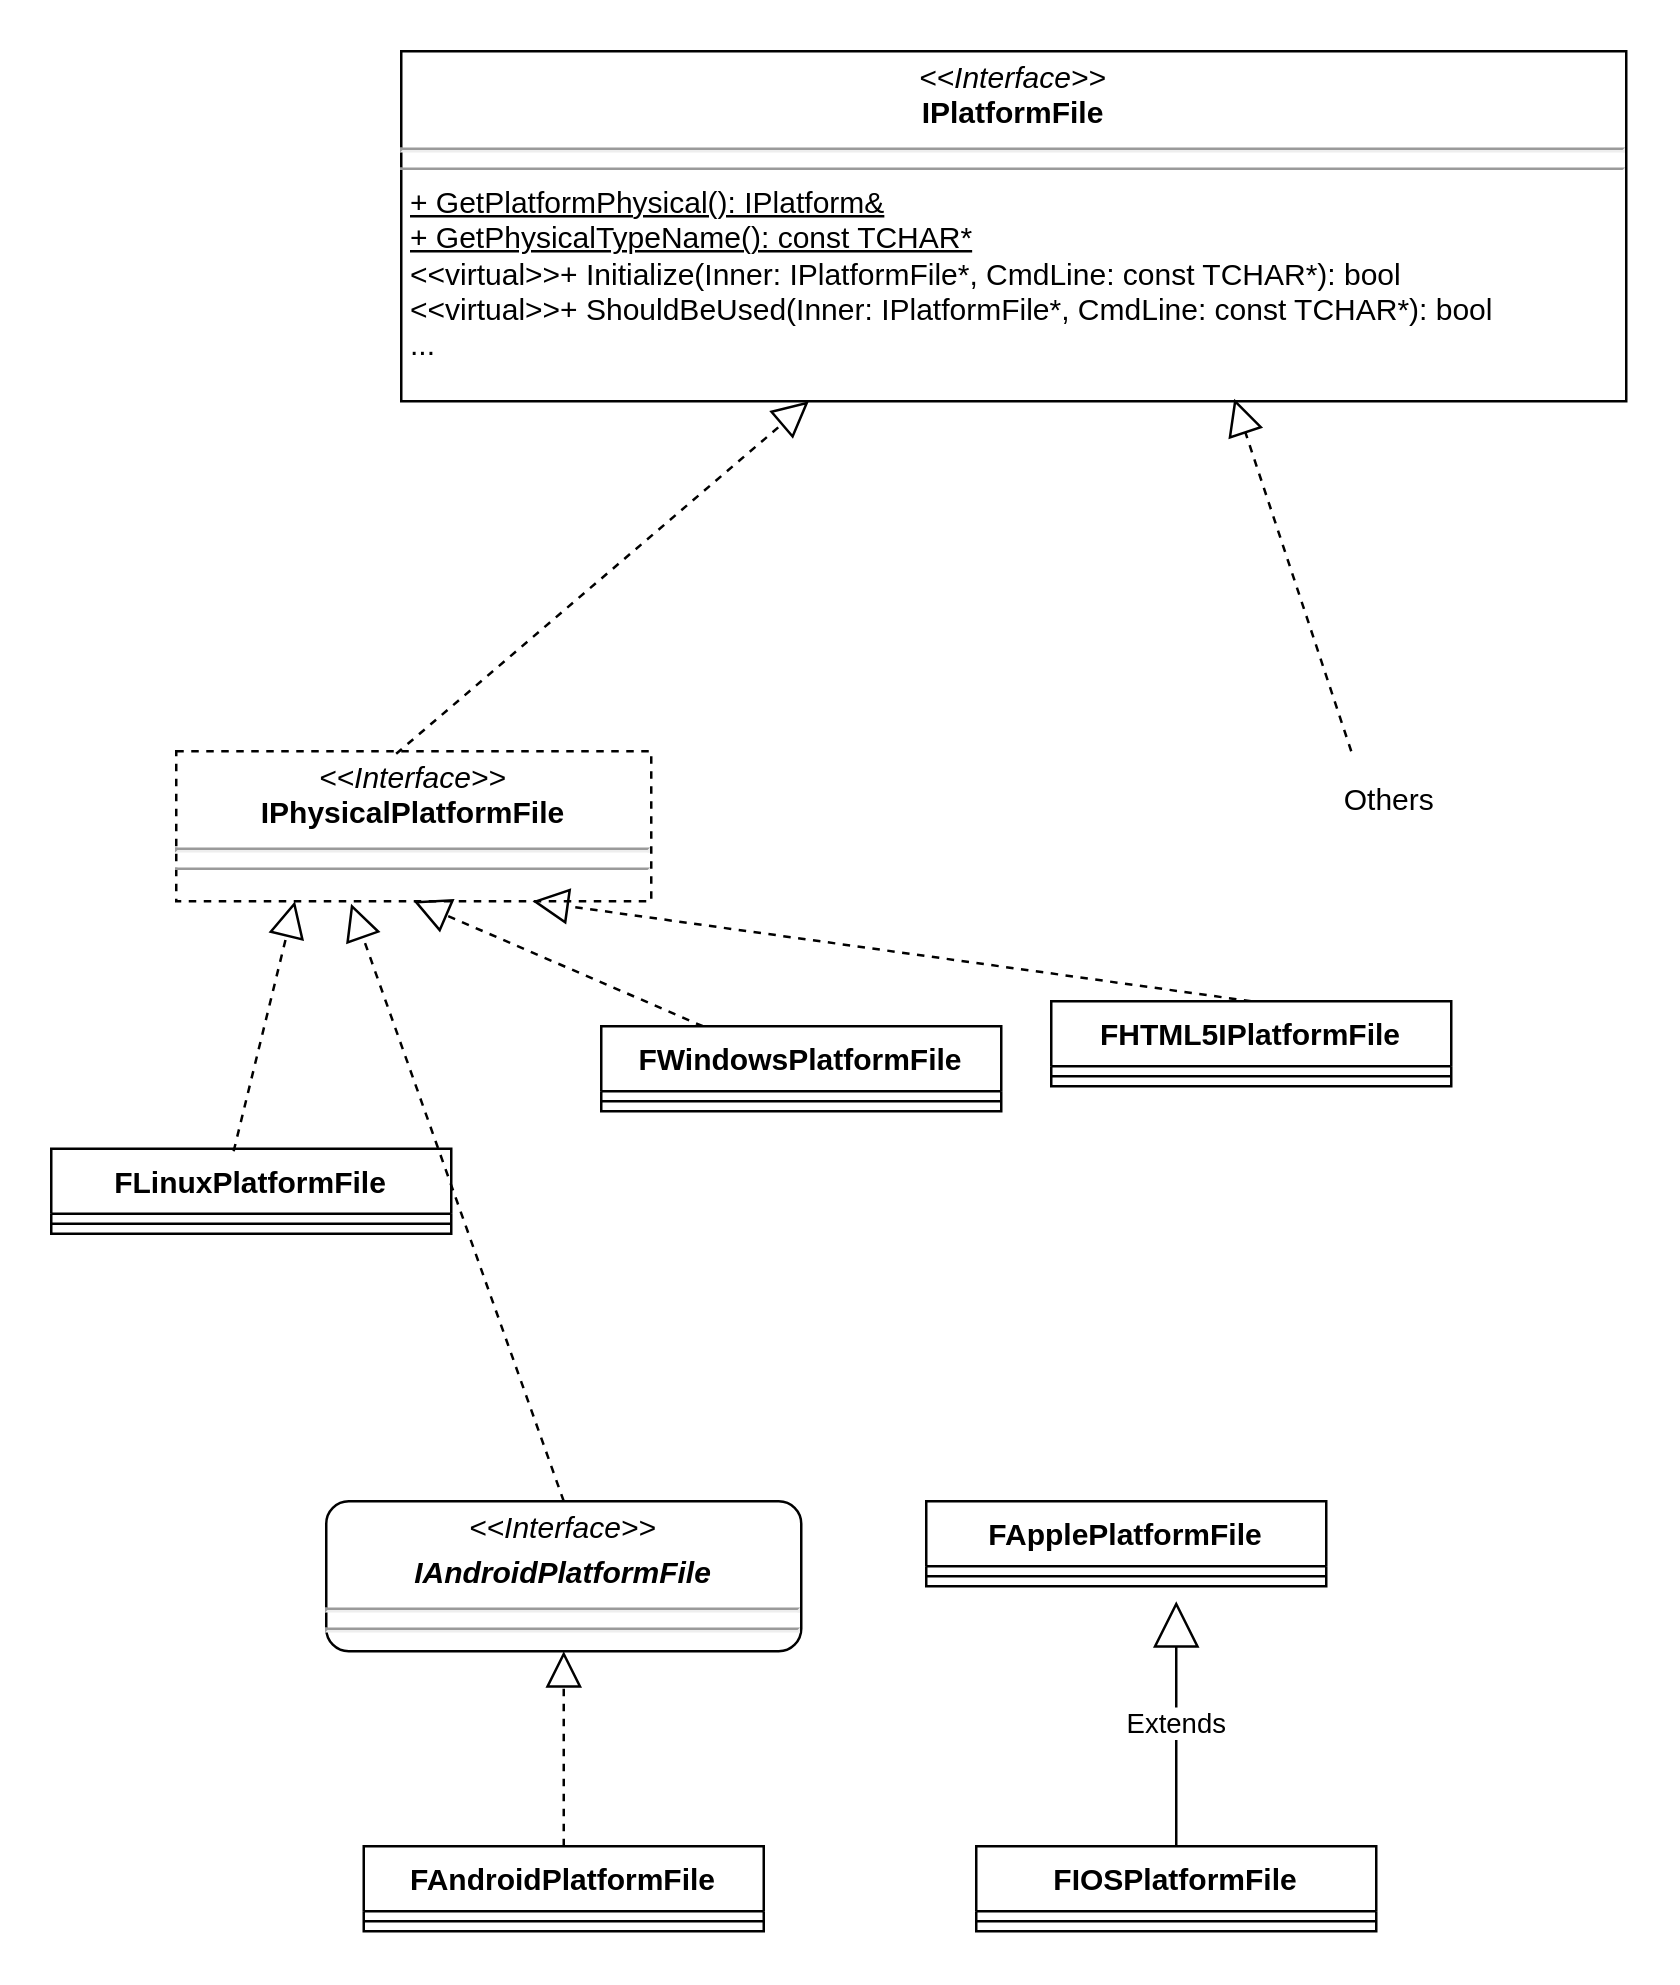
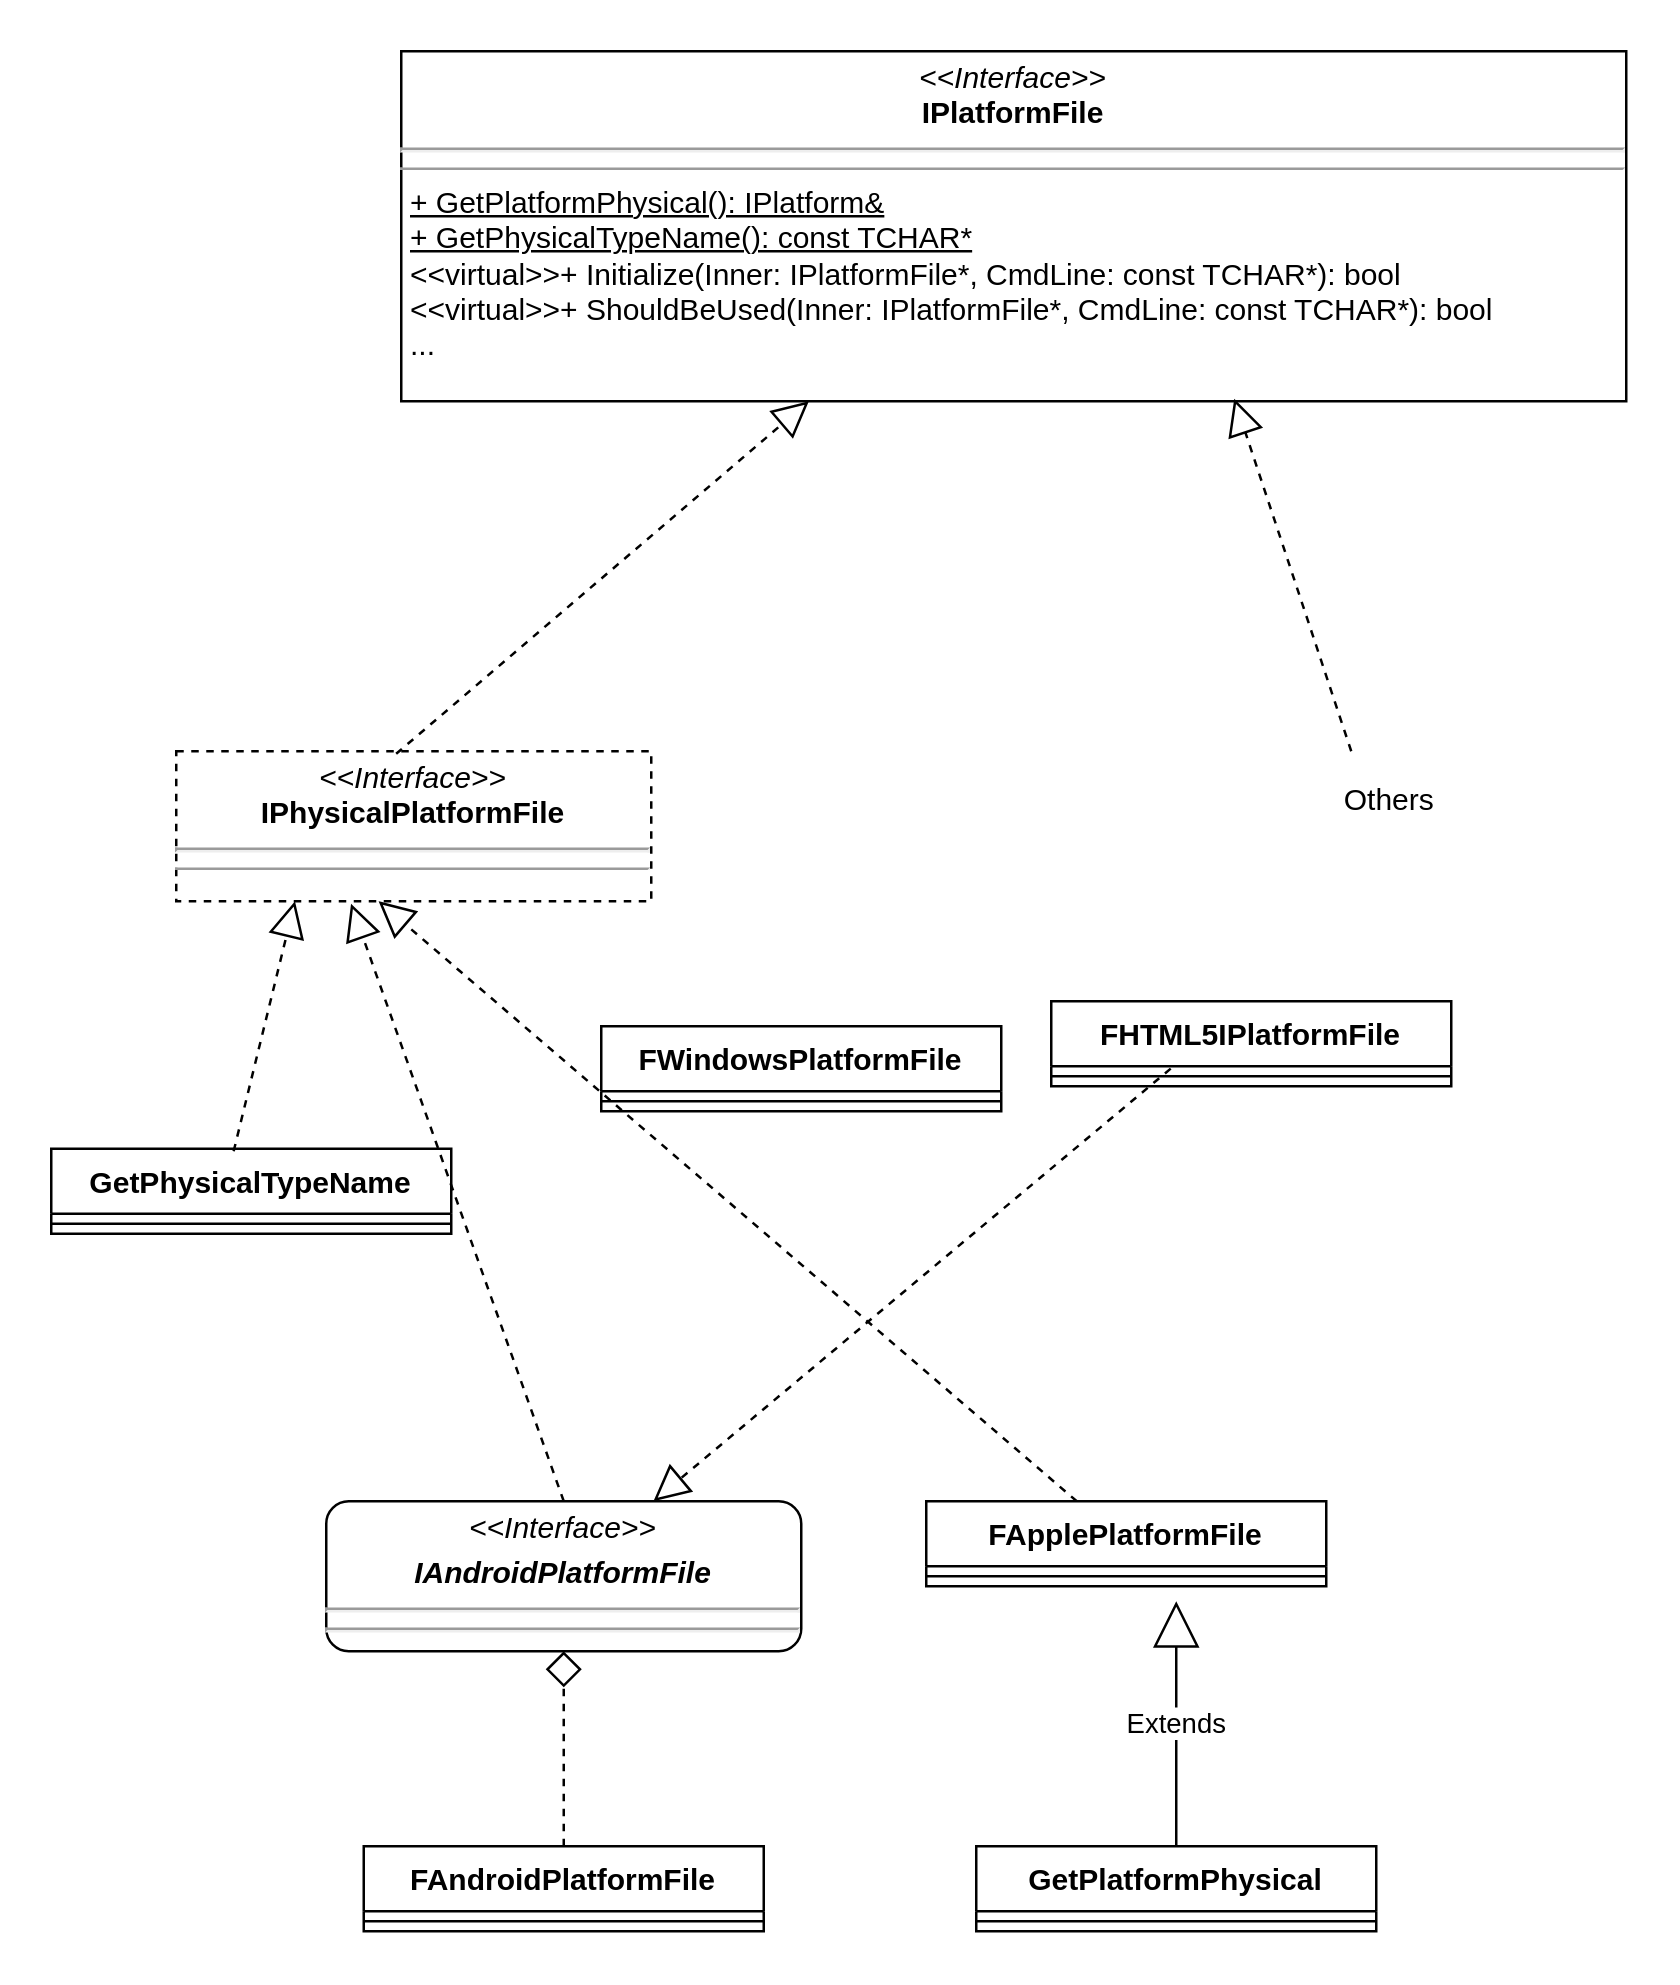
(908, 954) -> (1007, 1205)
(575, 971) -> none
(250, 1183) -> (250, 1183)
none -> (747, 1218)
(564, 1688) -> (564, 1688)
(1175, 1880) -> (1175, 1880)
